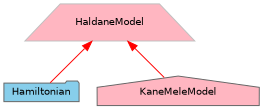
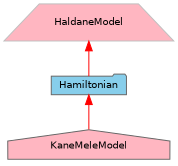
(150, 63) -> (89, 117)
